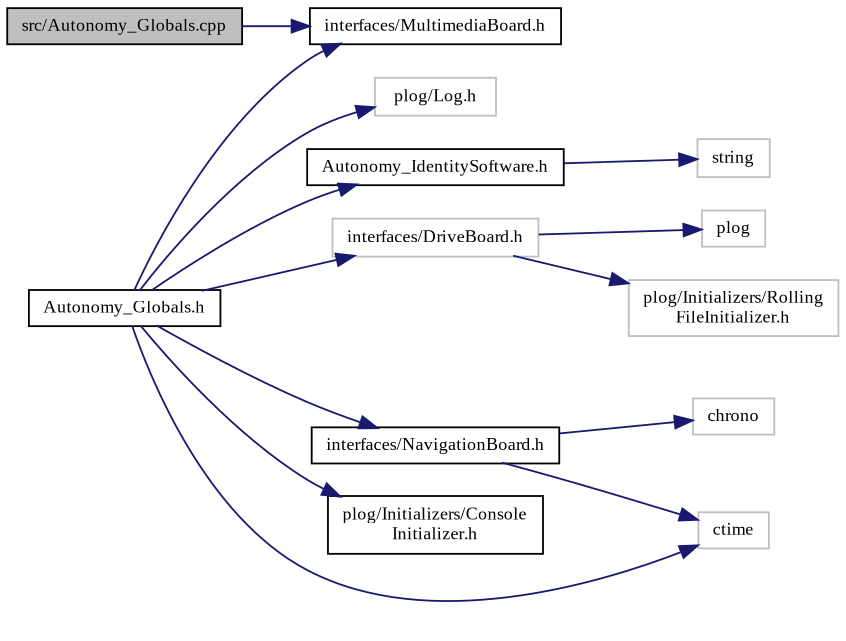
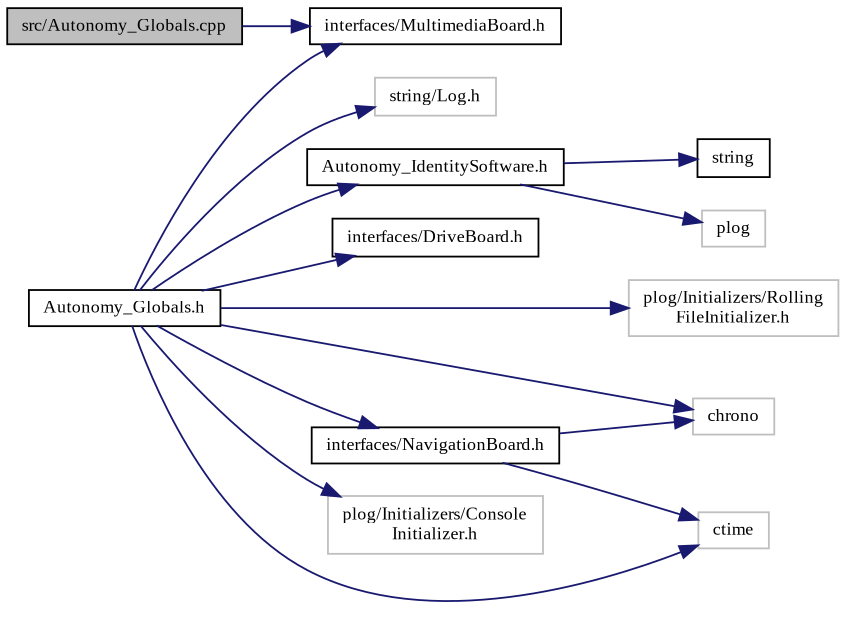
(435, 97) -> (435, 97)
(734, 158) -> (734, 158)
(611, 232) -> (602, 201)
(435, 238) -> (435, 238)
(562, 267) -> (416, 308)
none -> (448, 366)
(435, 525) -> (435, 525)
